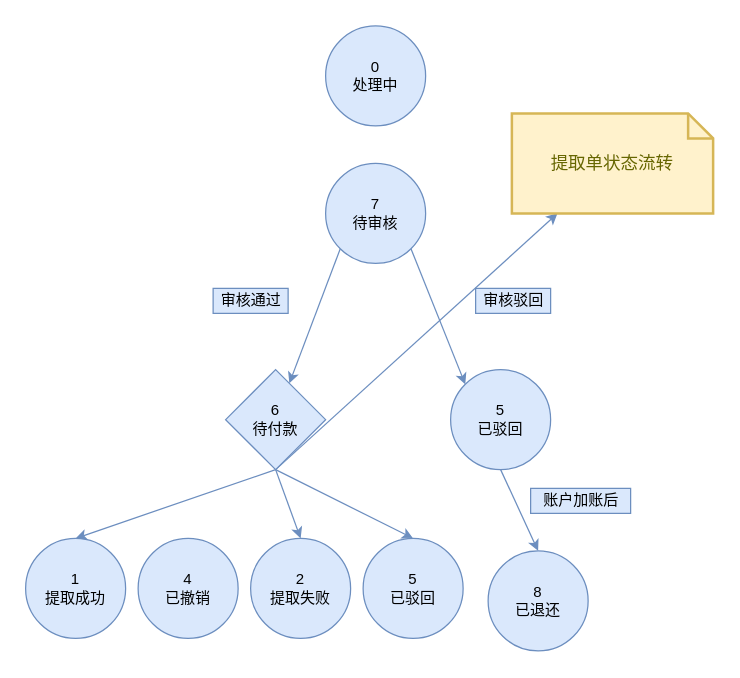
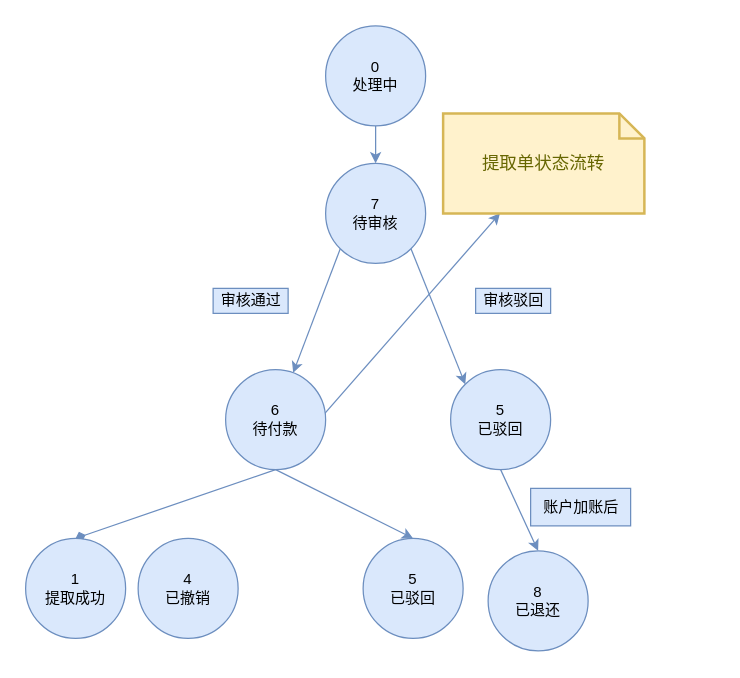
none -> (376, 140)
(613, 163) -> (544, 163)
(276, 419) -> (276, 419)
(287, 501) -> none
(581, 501) -> (581, 507)
(85, 535) -> (86, 535)
(301, 588) -> none
